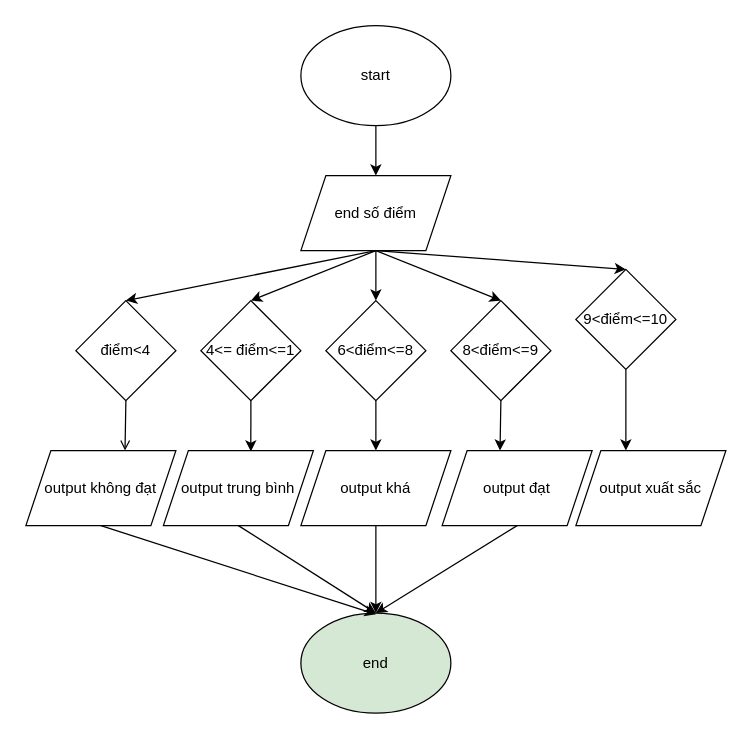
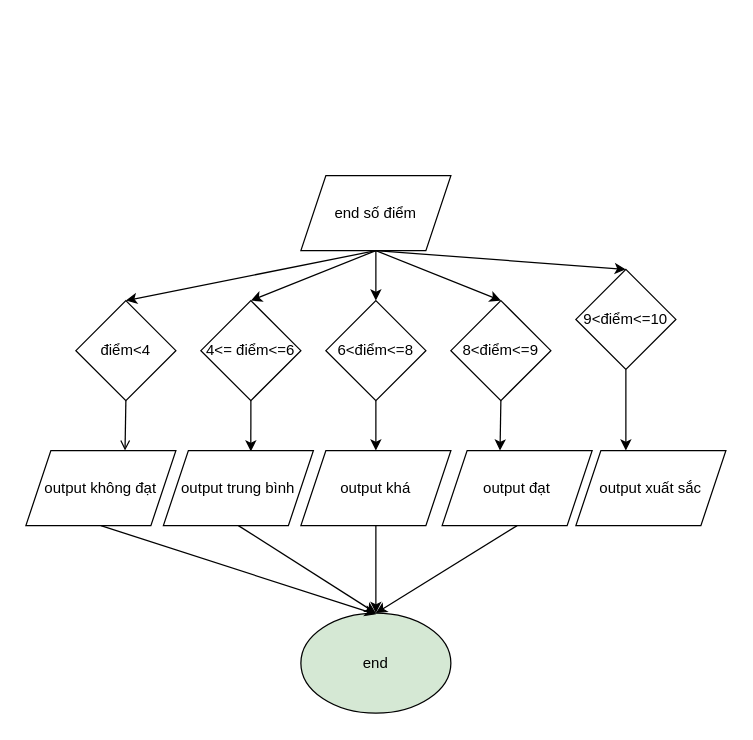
(376, 76) -> none
(376, 147) -> none
(251, 351) -> (251, 351)
